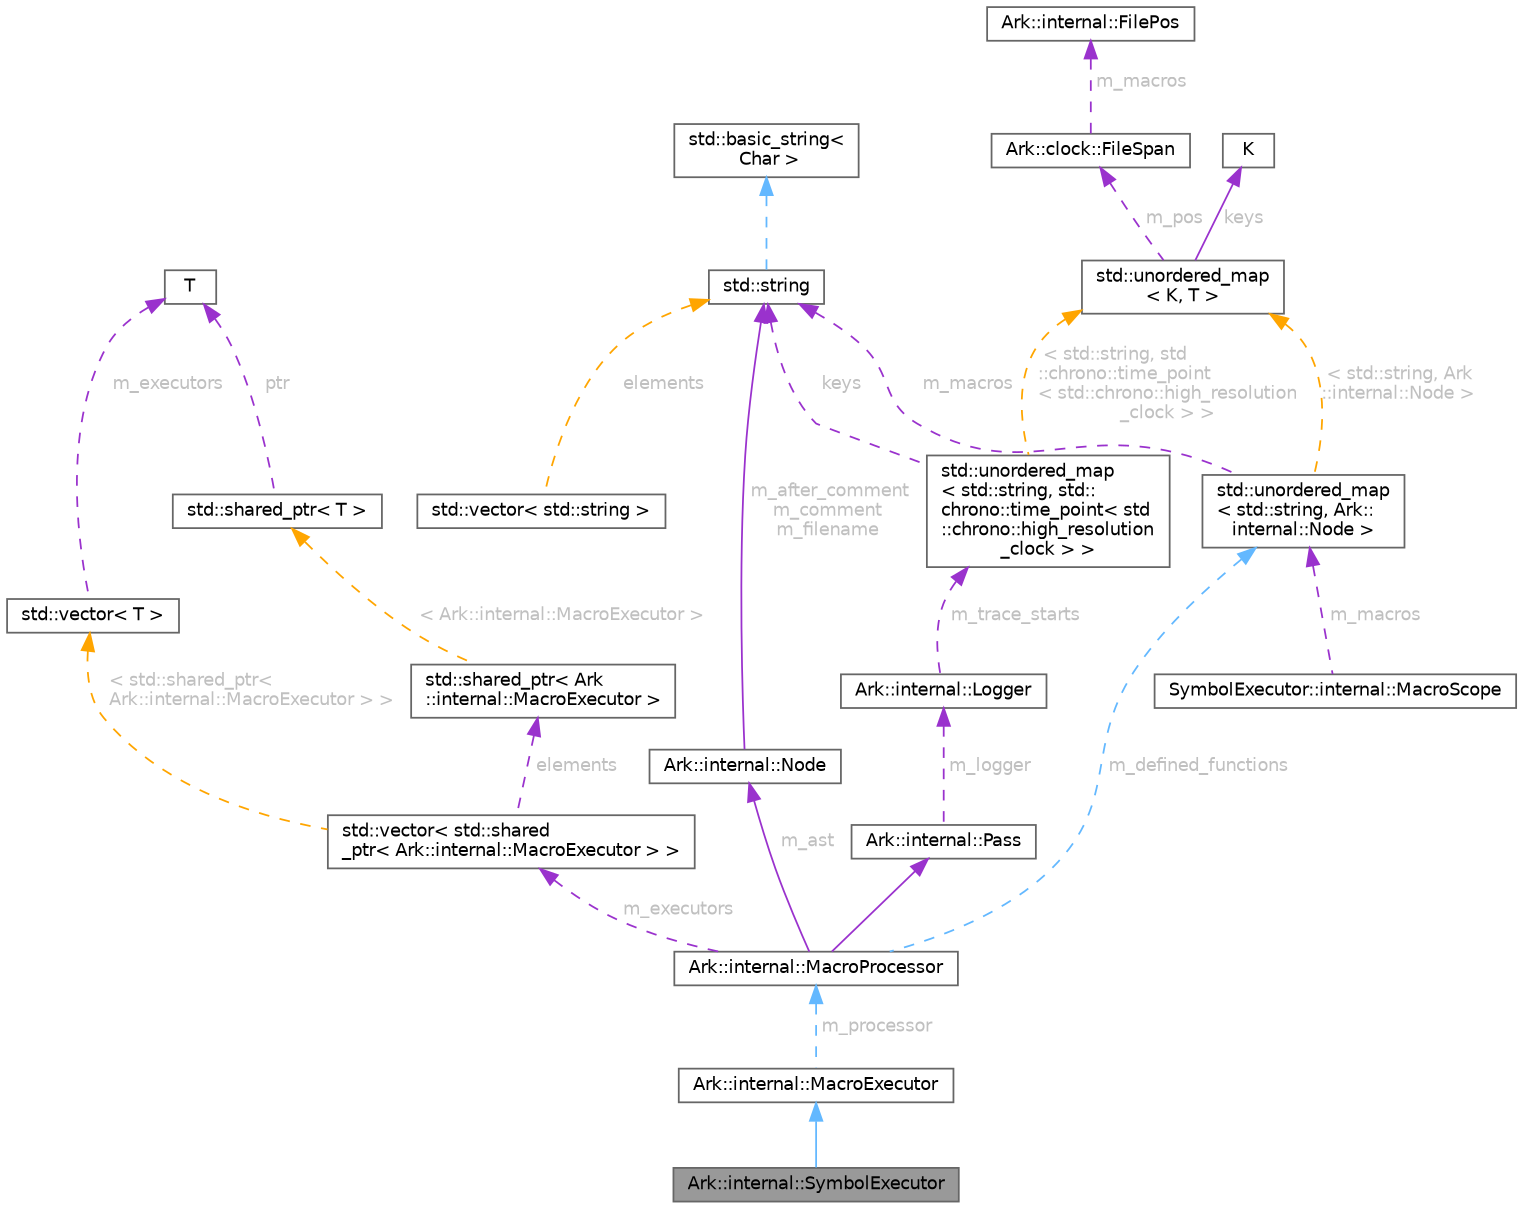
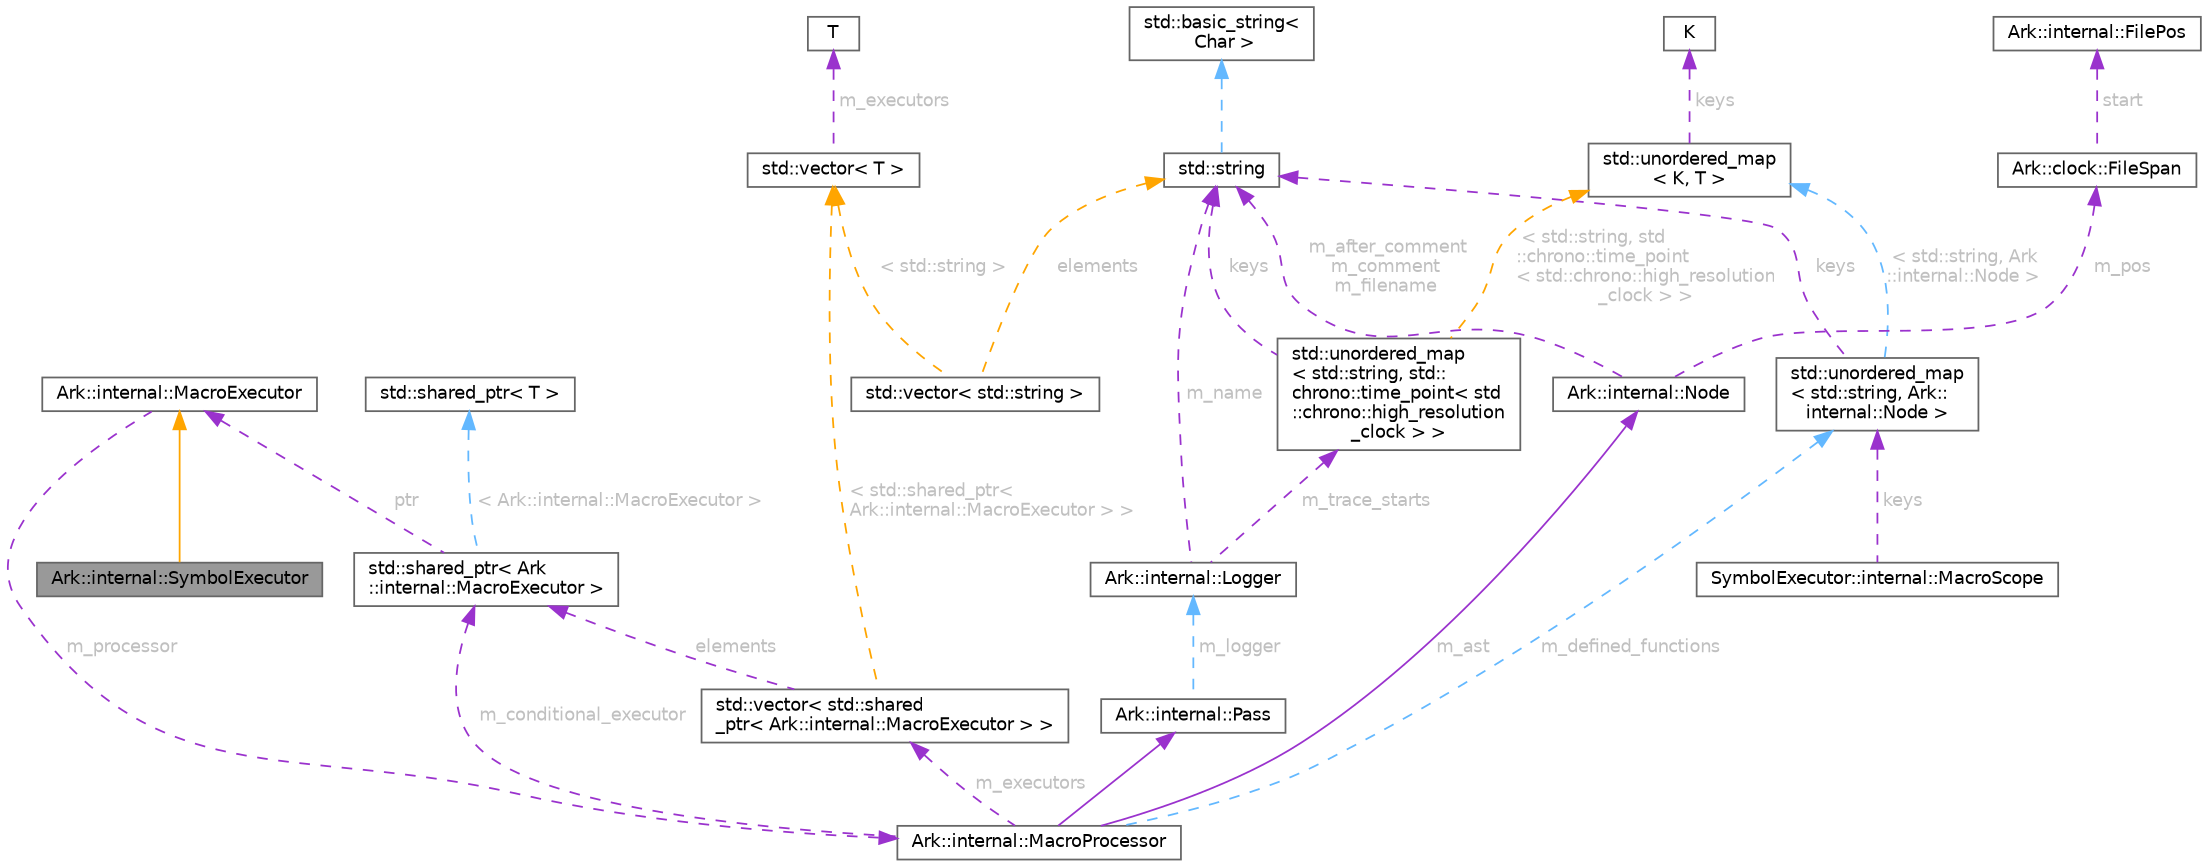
(1140, 82) -> (2120, 102)
(1136, 222) -> (1916, 330)
(1214, 222) -> (1690, 106)
none -> (873, 305)
none -> (1178, 382)
(966, 385) -> (1833, 268)
(1321, 394) -> (1879, 258)
(253, 404) -> none
none -> (333, 487)
(742, 535) -> (1404, 336)
(384, 612) -> (469, 491)
(1373, 616) -> (1901, 502)
(944, 775) -> (1193, 657)
none -> (589, 797)
(816, 1036) -> (295, 763)
(816, 1144) -> (180, 496)
